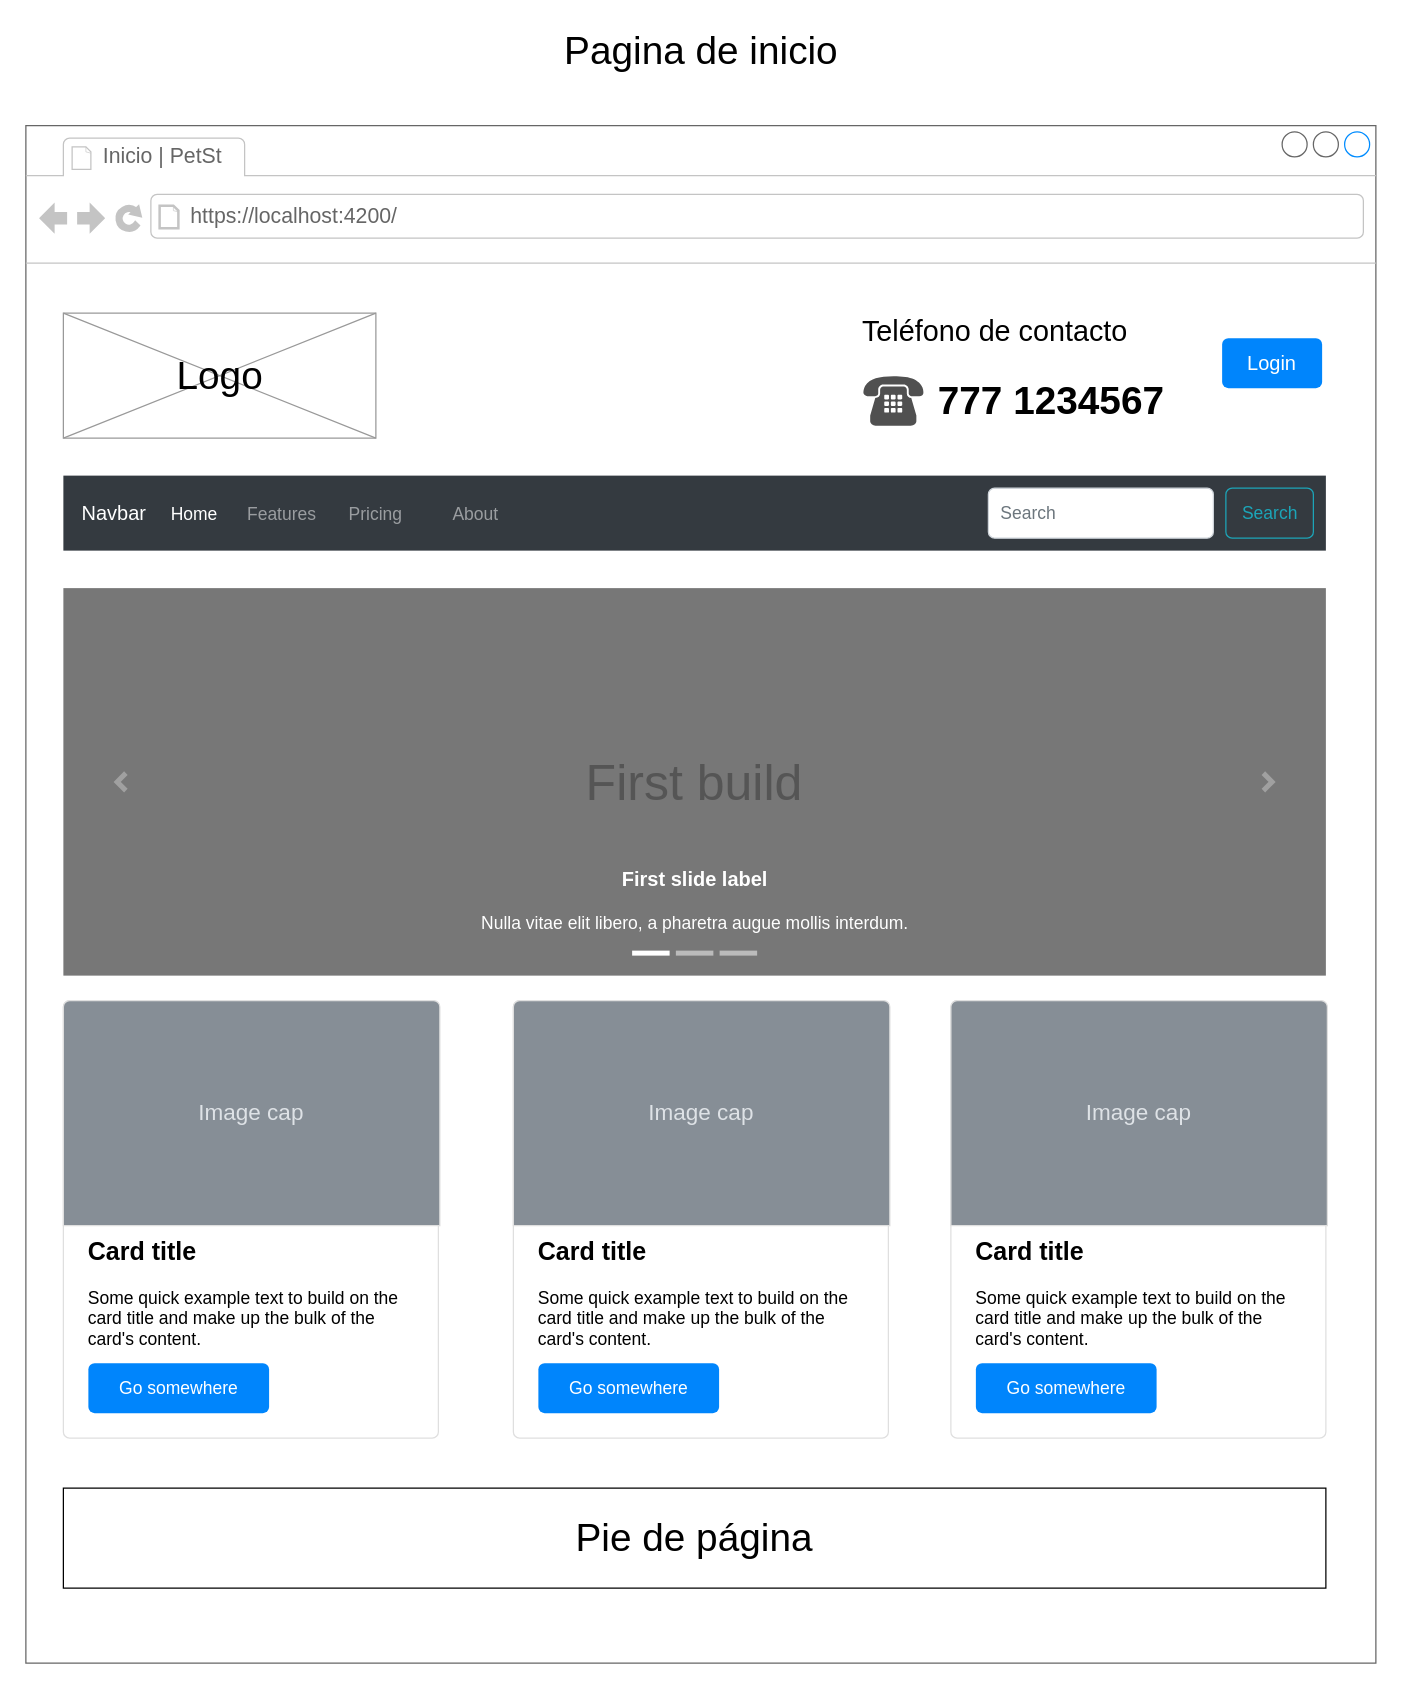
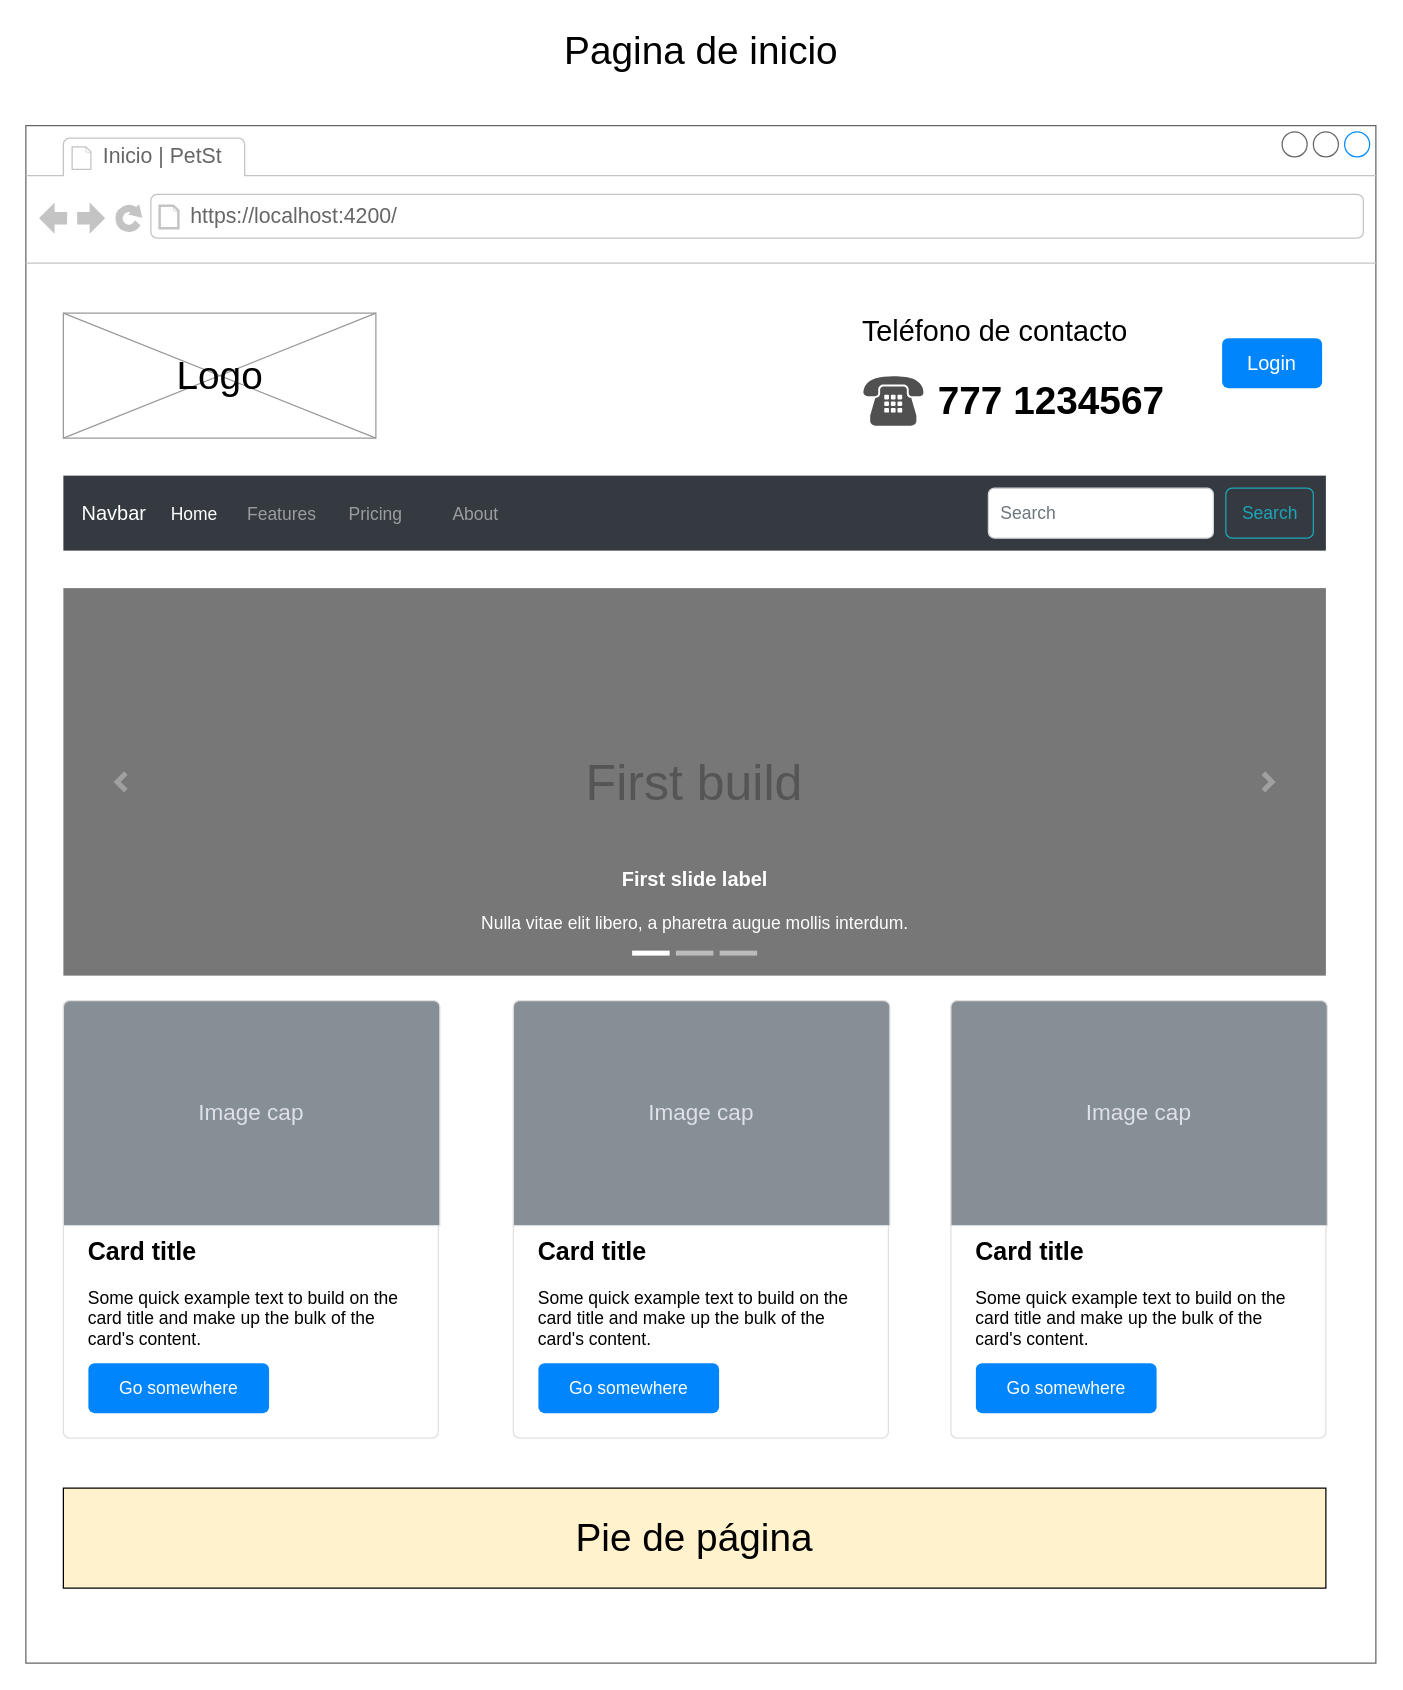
(694, 1538) -> (694, 1538)
